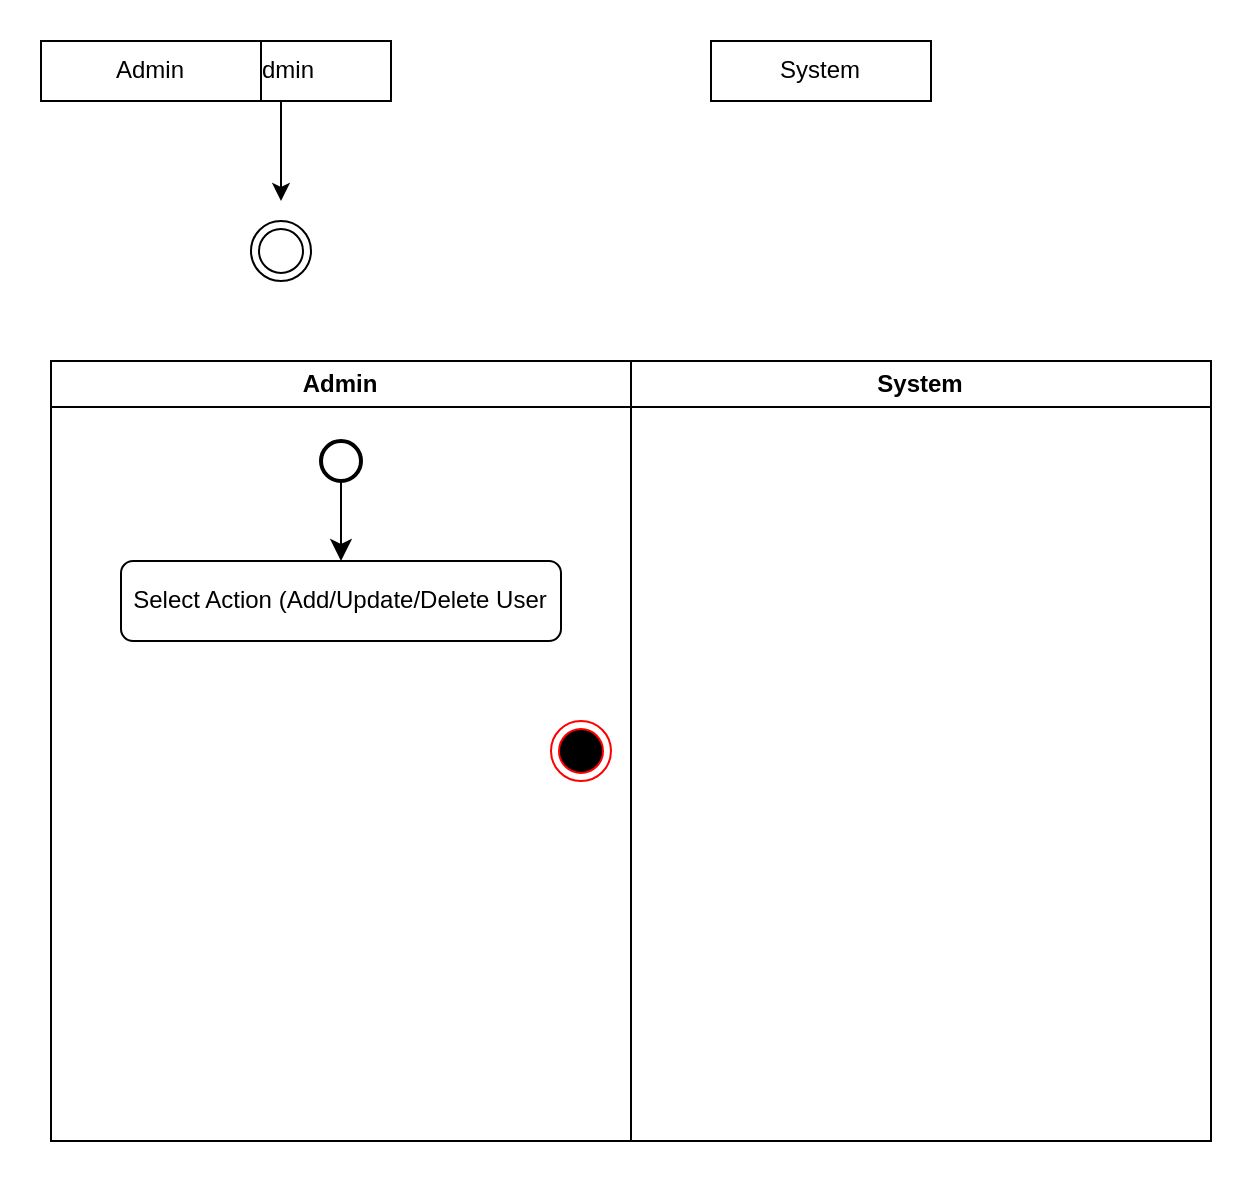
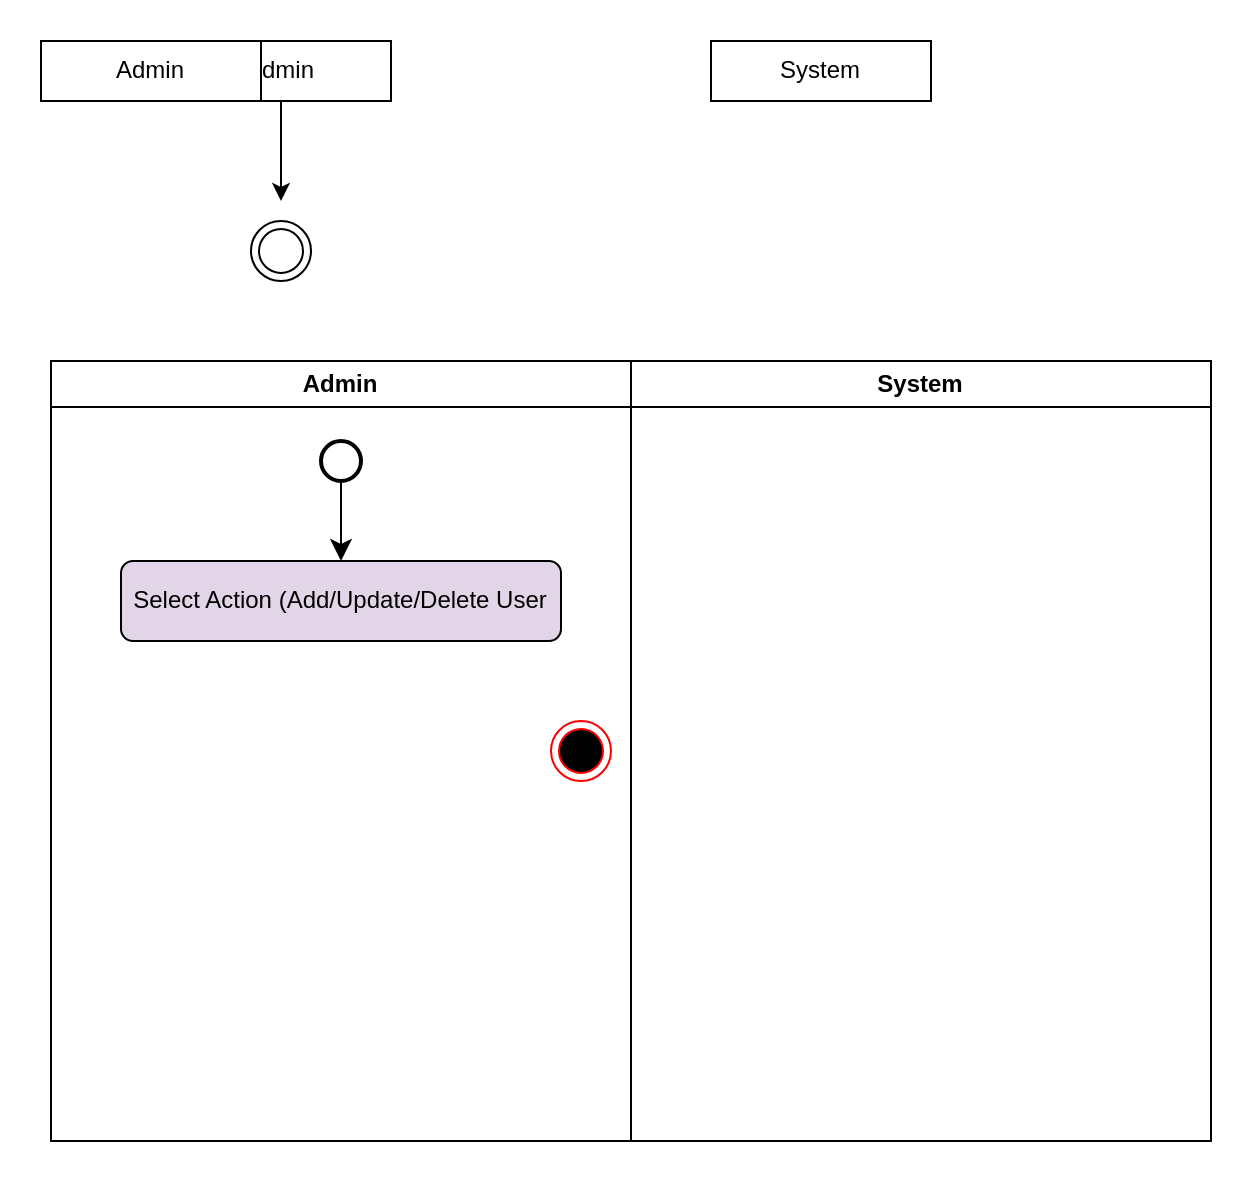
(341, 601) -> (341, 601)
